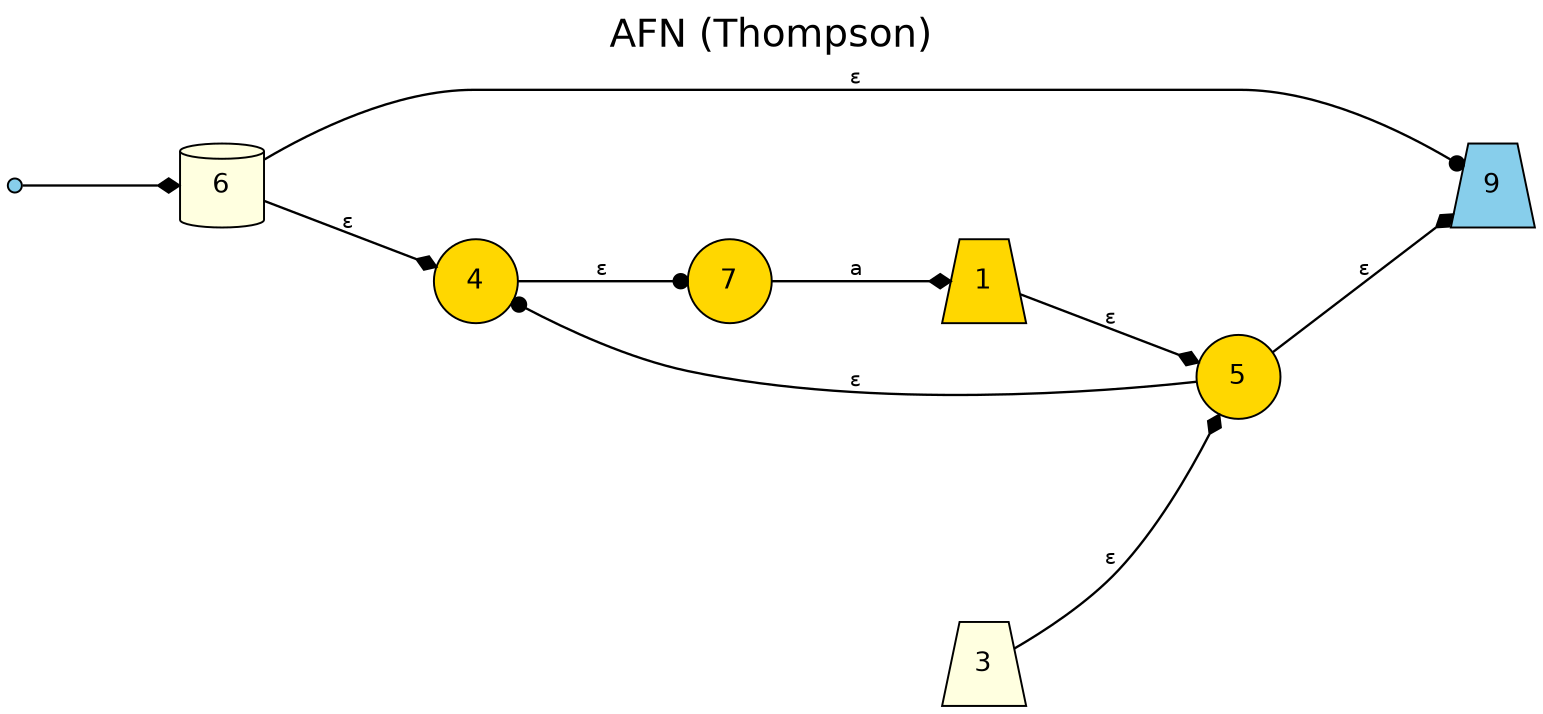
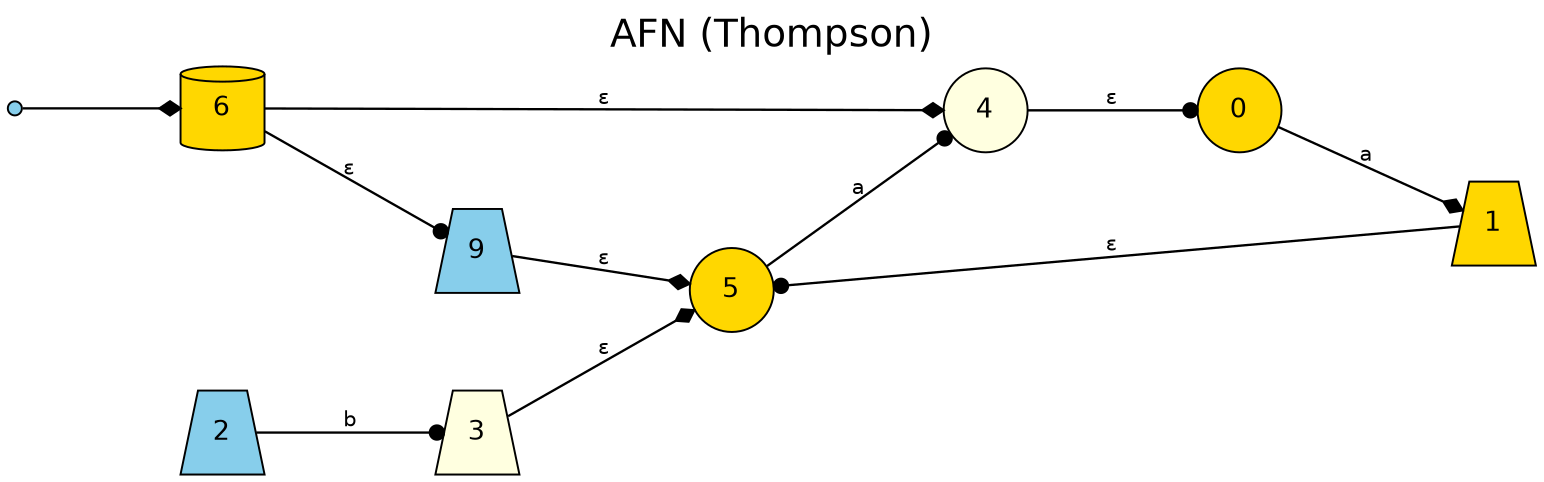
(222, 186) -> (223, 108)
(476, 281) -> (986, 110)
(730, 281) -> (1240, 110)
(1354, 290) -> (590, 268)
(1099, 324) -> (1124, 256)
(857, 381) -> (859, 188)
none -> (223, 433)
